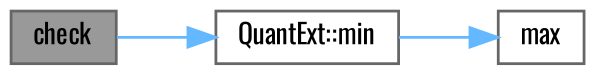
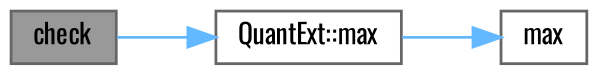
(307, 37) -> (309, 37)
